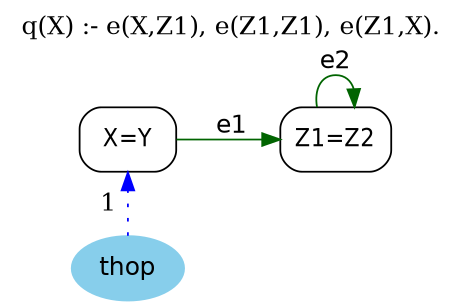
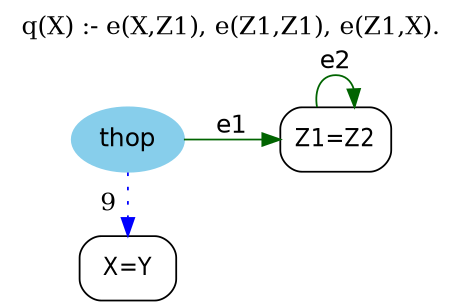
(219, 140) -> (223, 140)
(109, 204) -> (109, 204)
